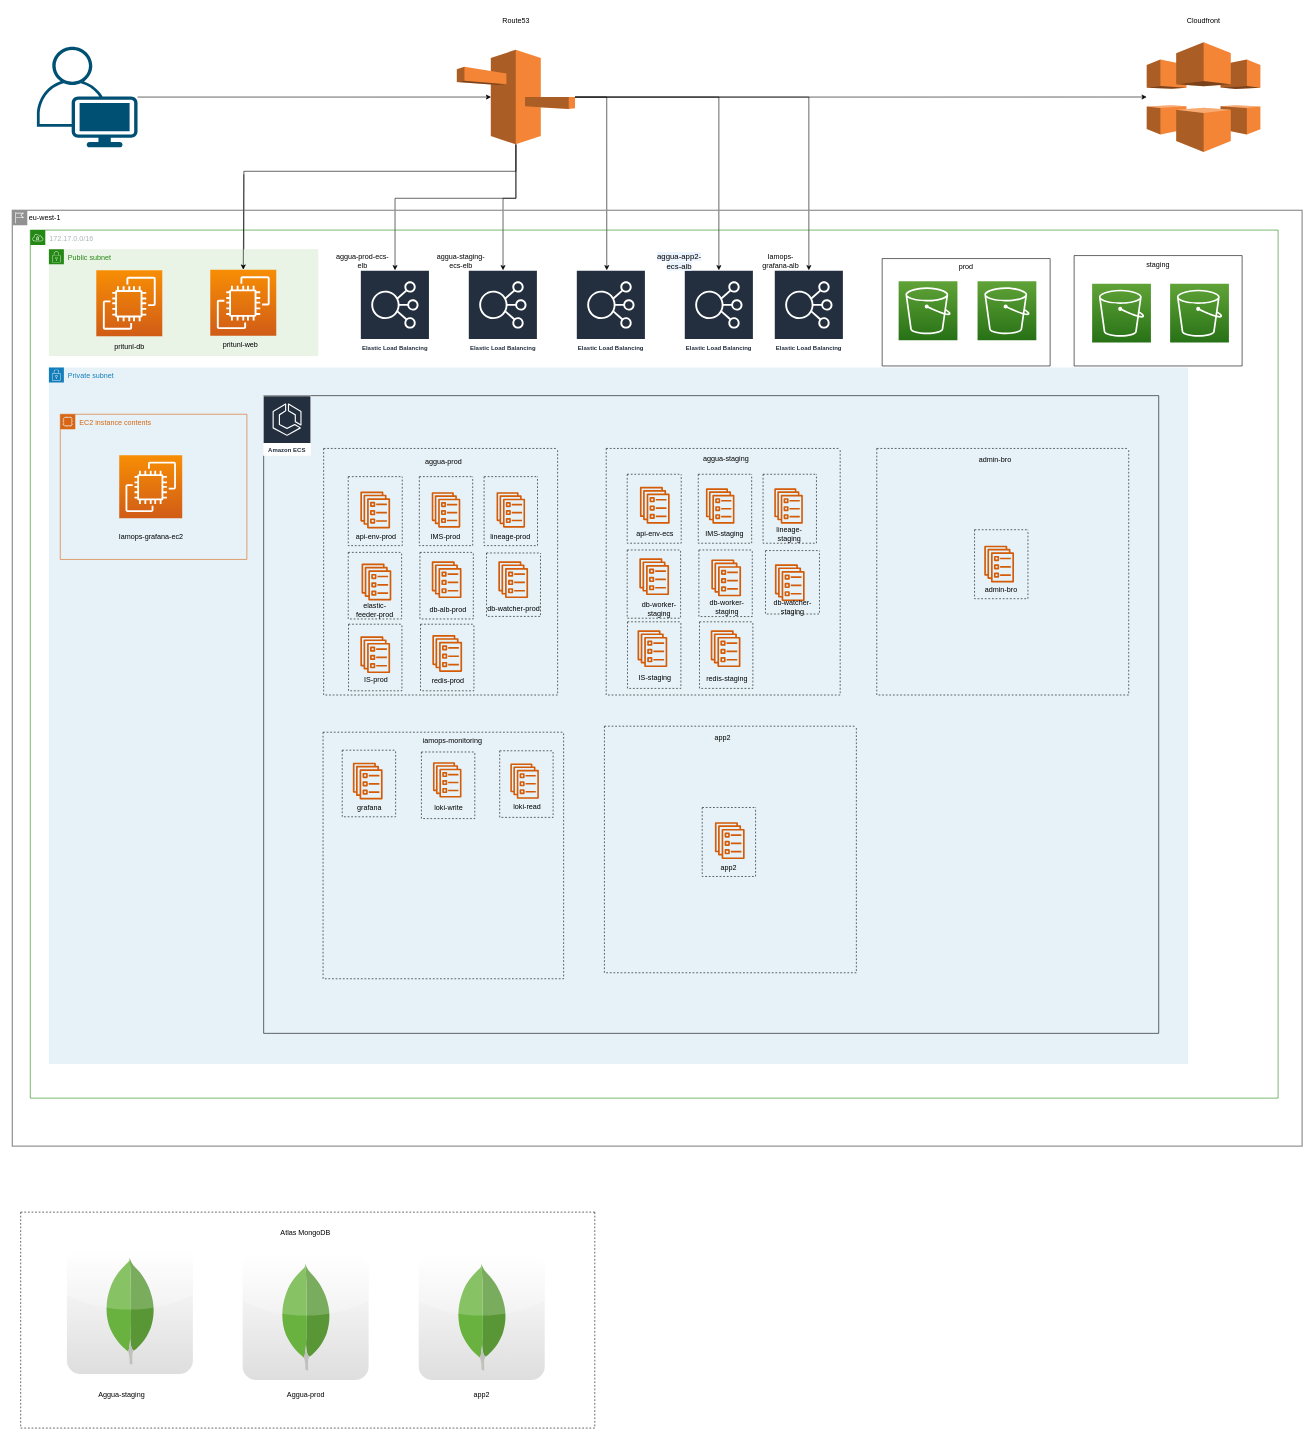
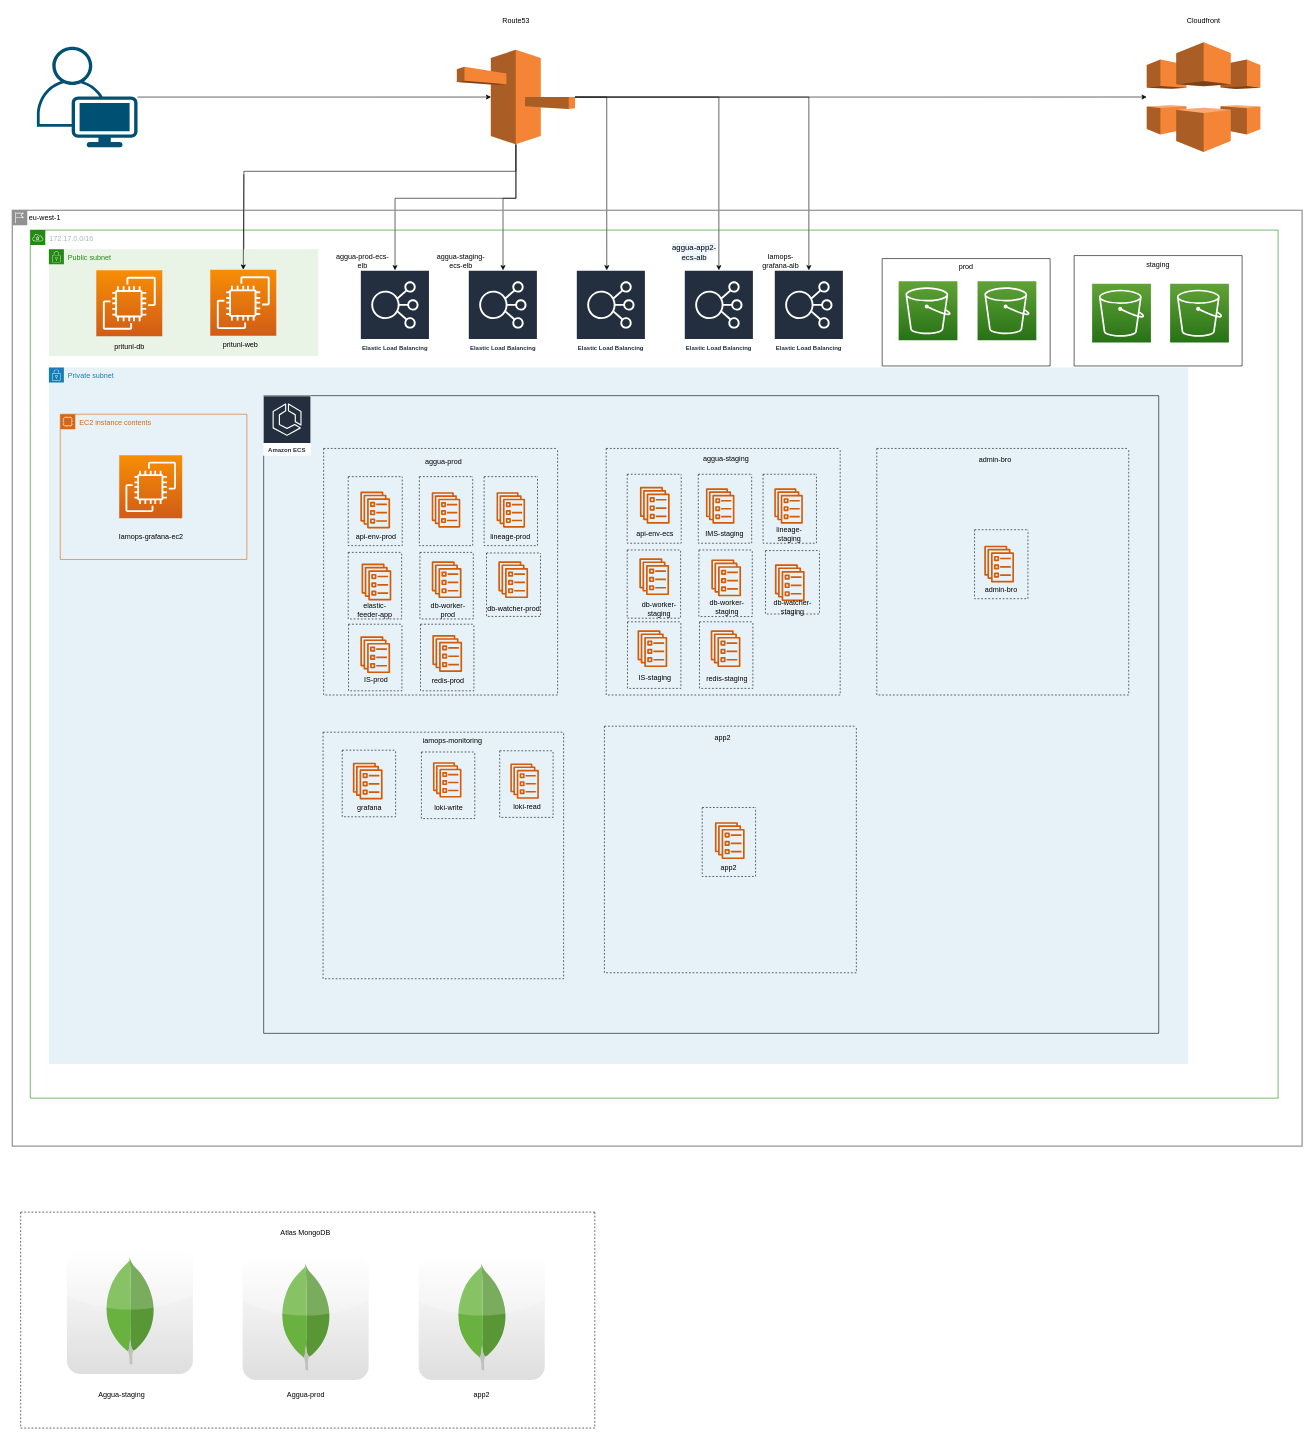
(679, 261) -> (694, 252)
(446, 537) -> none
(448, 610) -> (448, 610)
(375, 611) -> (375, 611)
